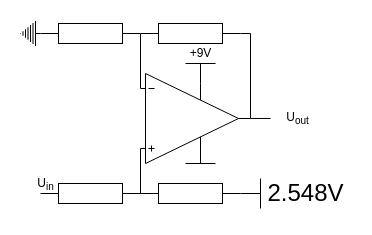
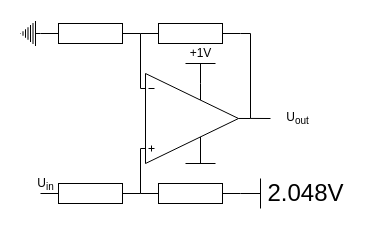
(201, 54) -> (201, 54)
(306, 194) -> (306, 194)
